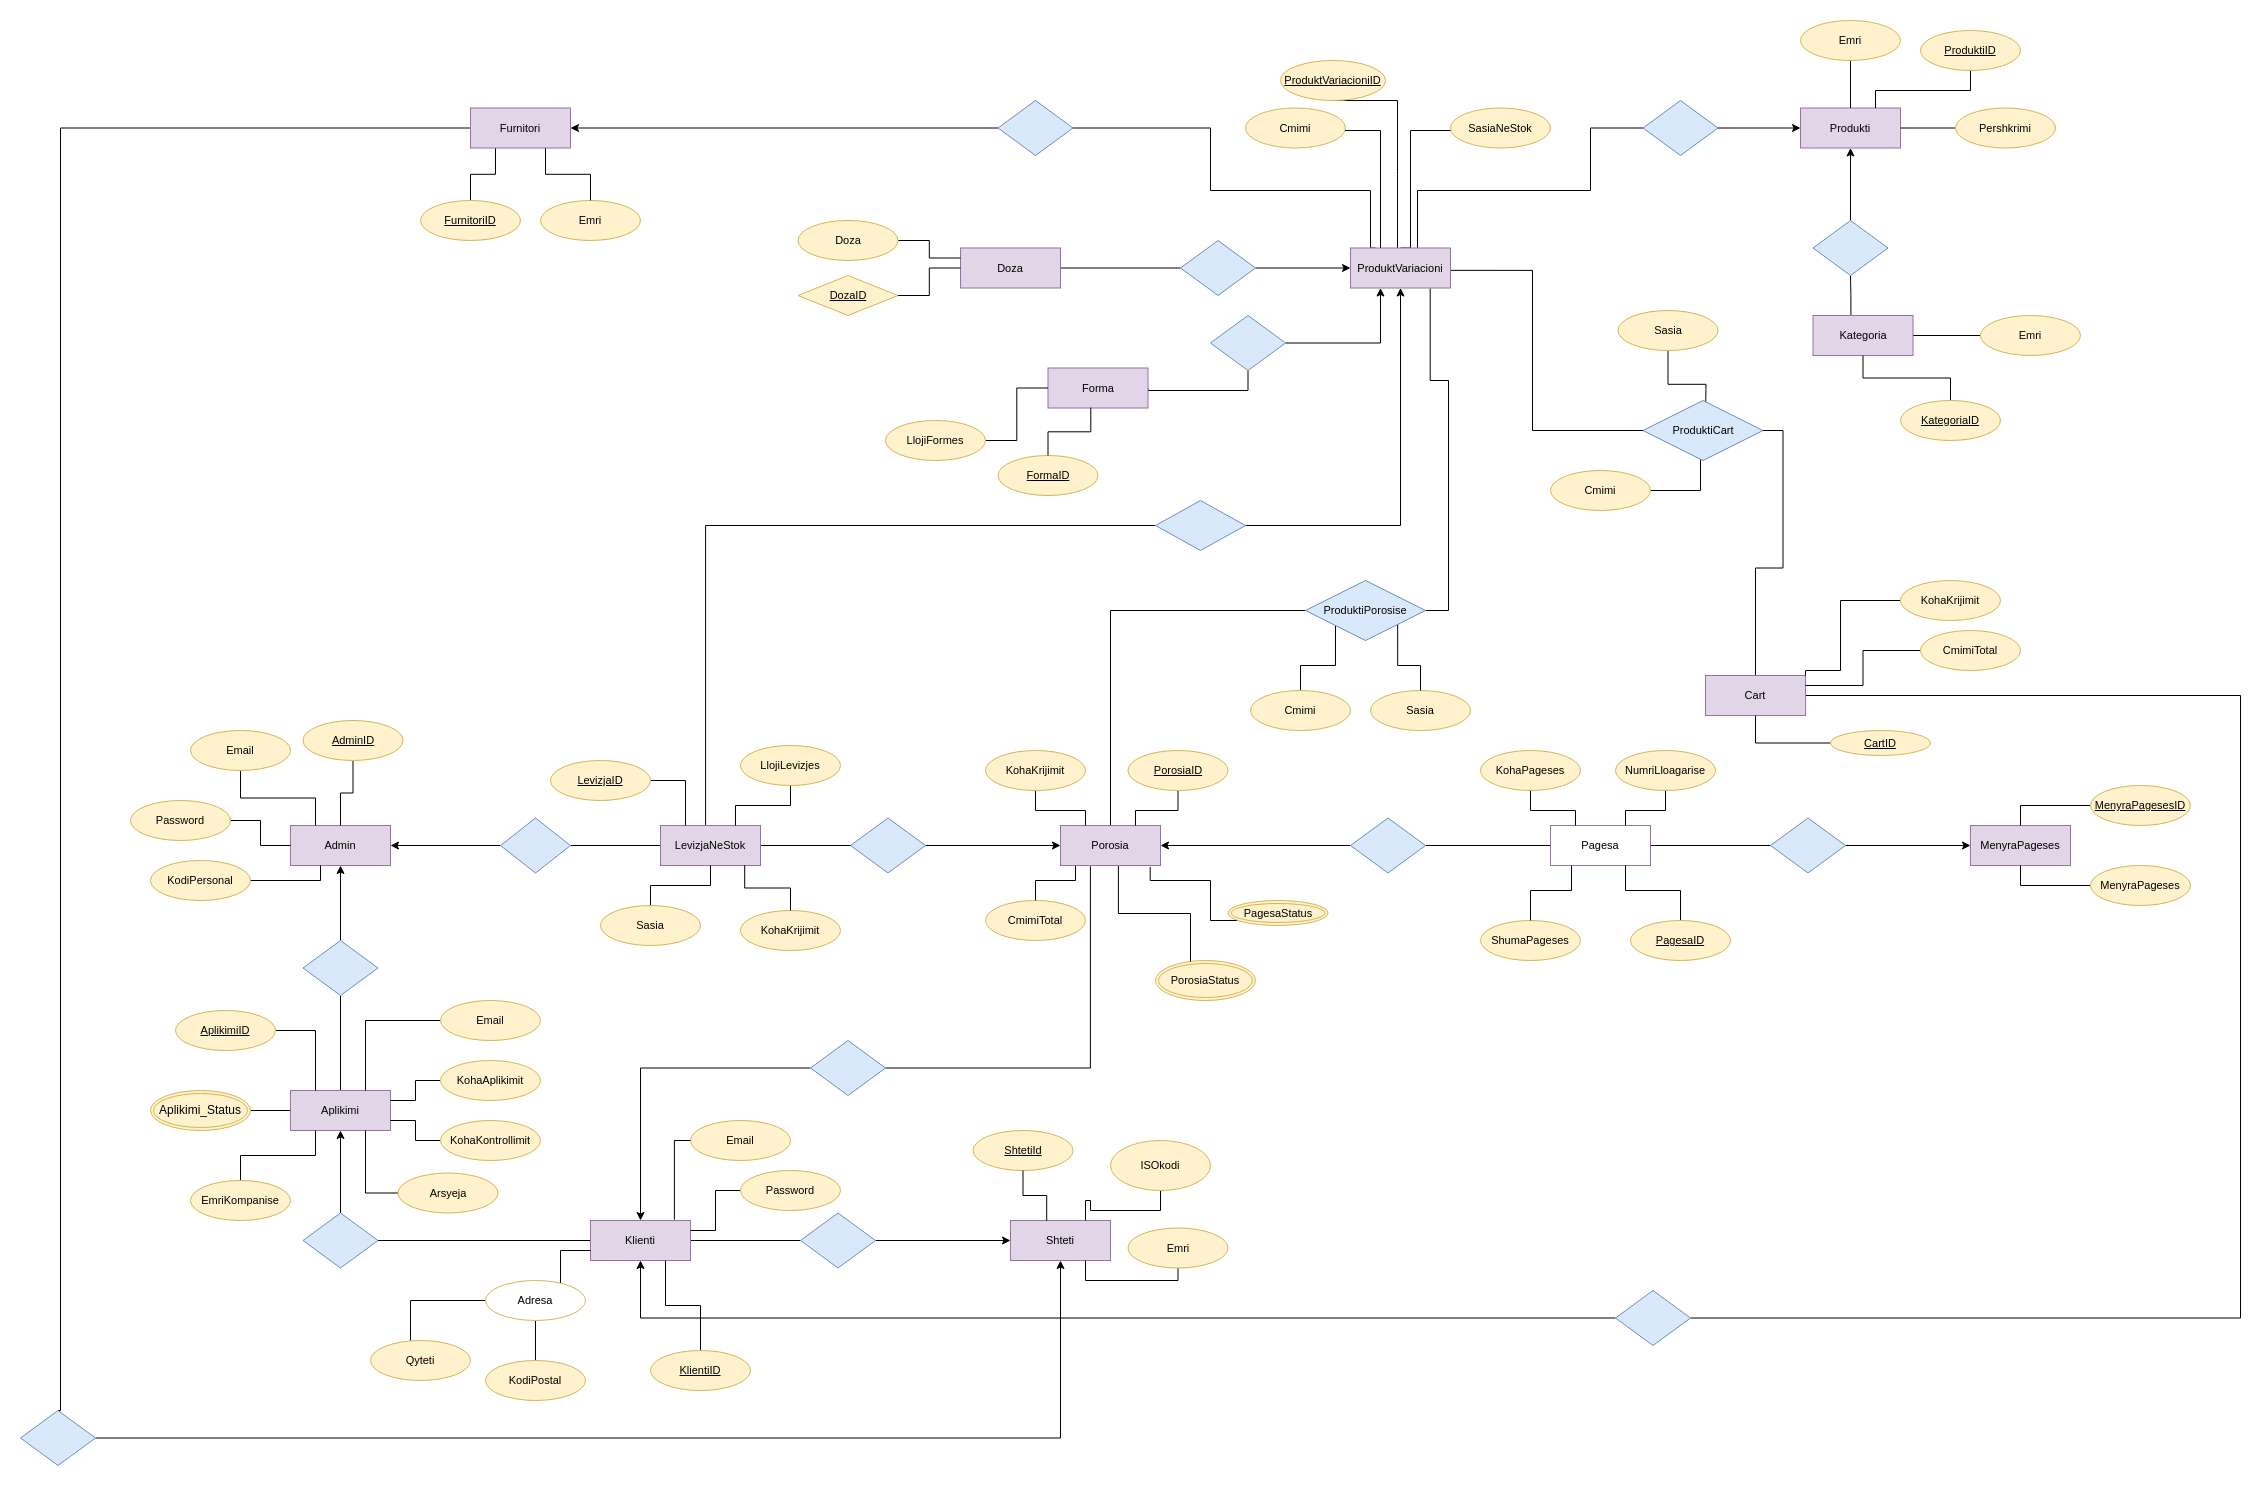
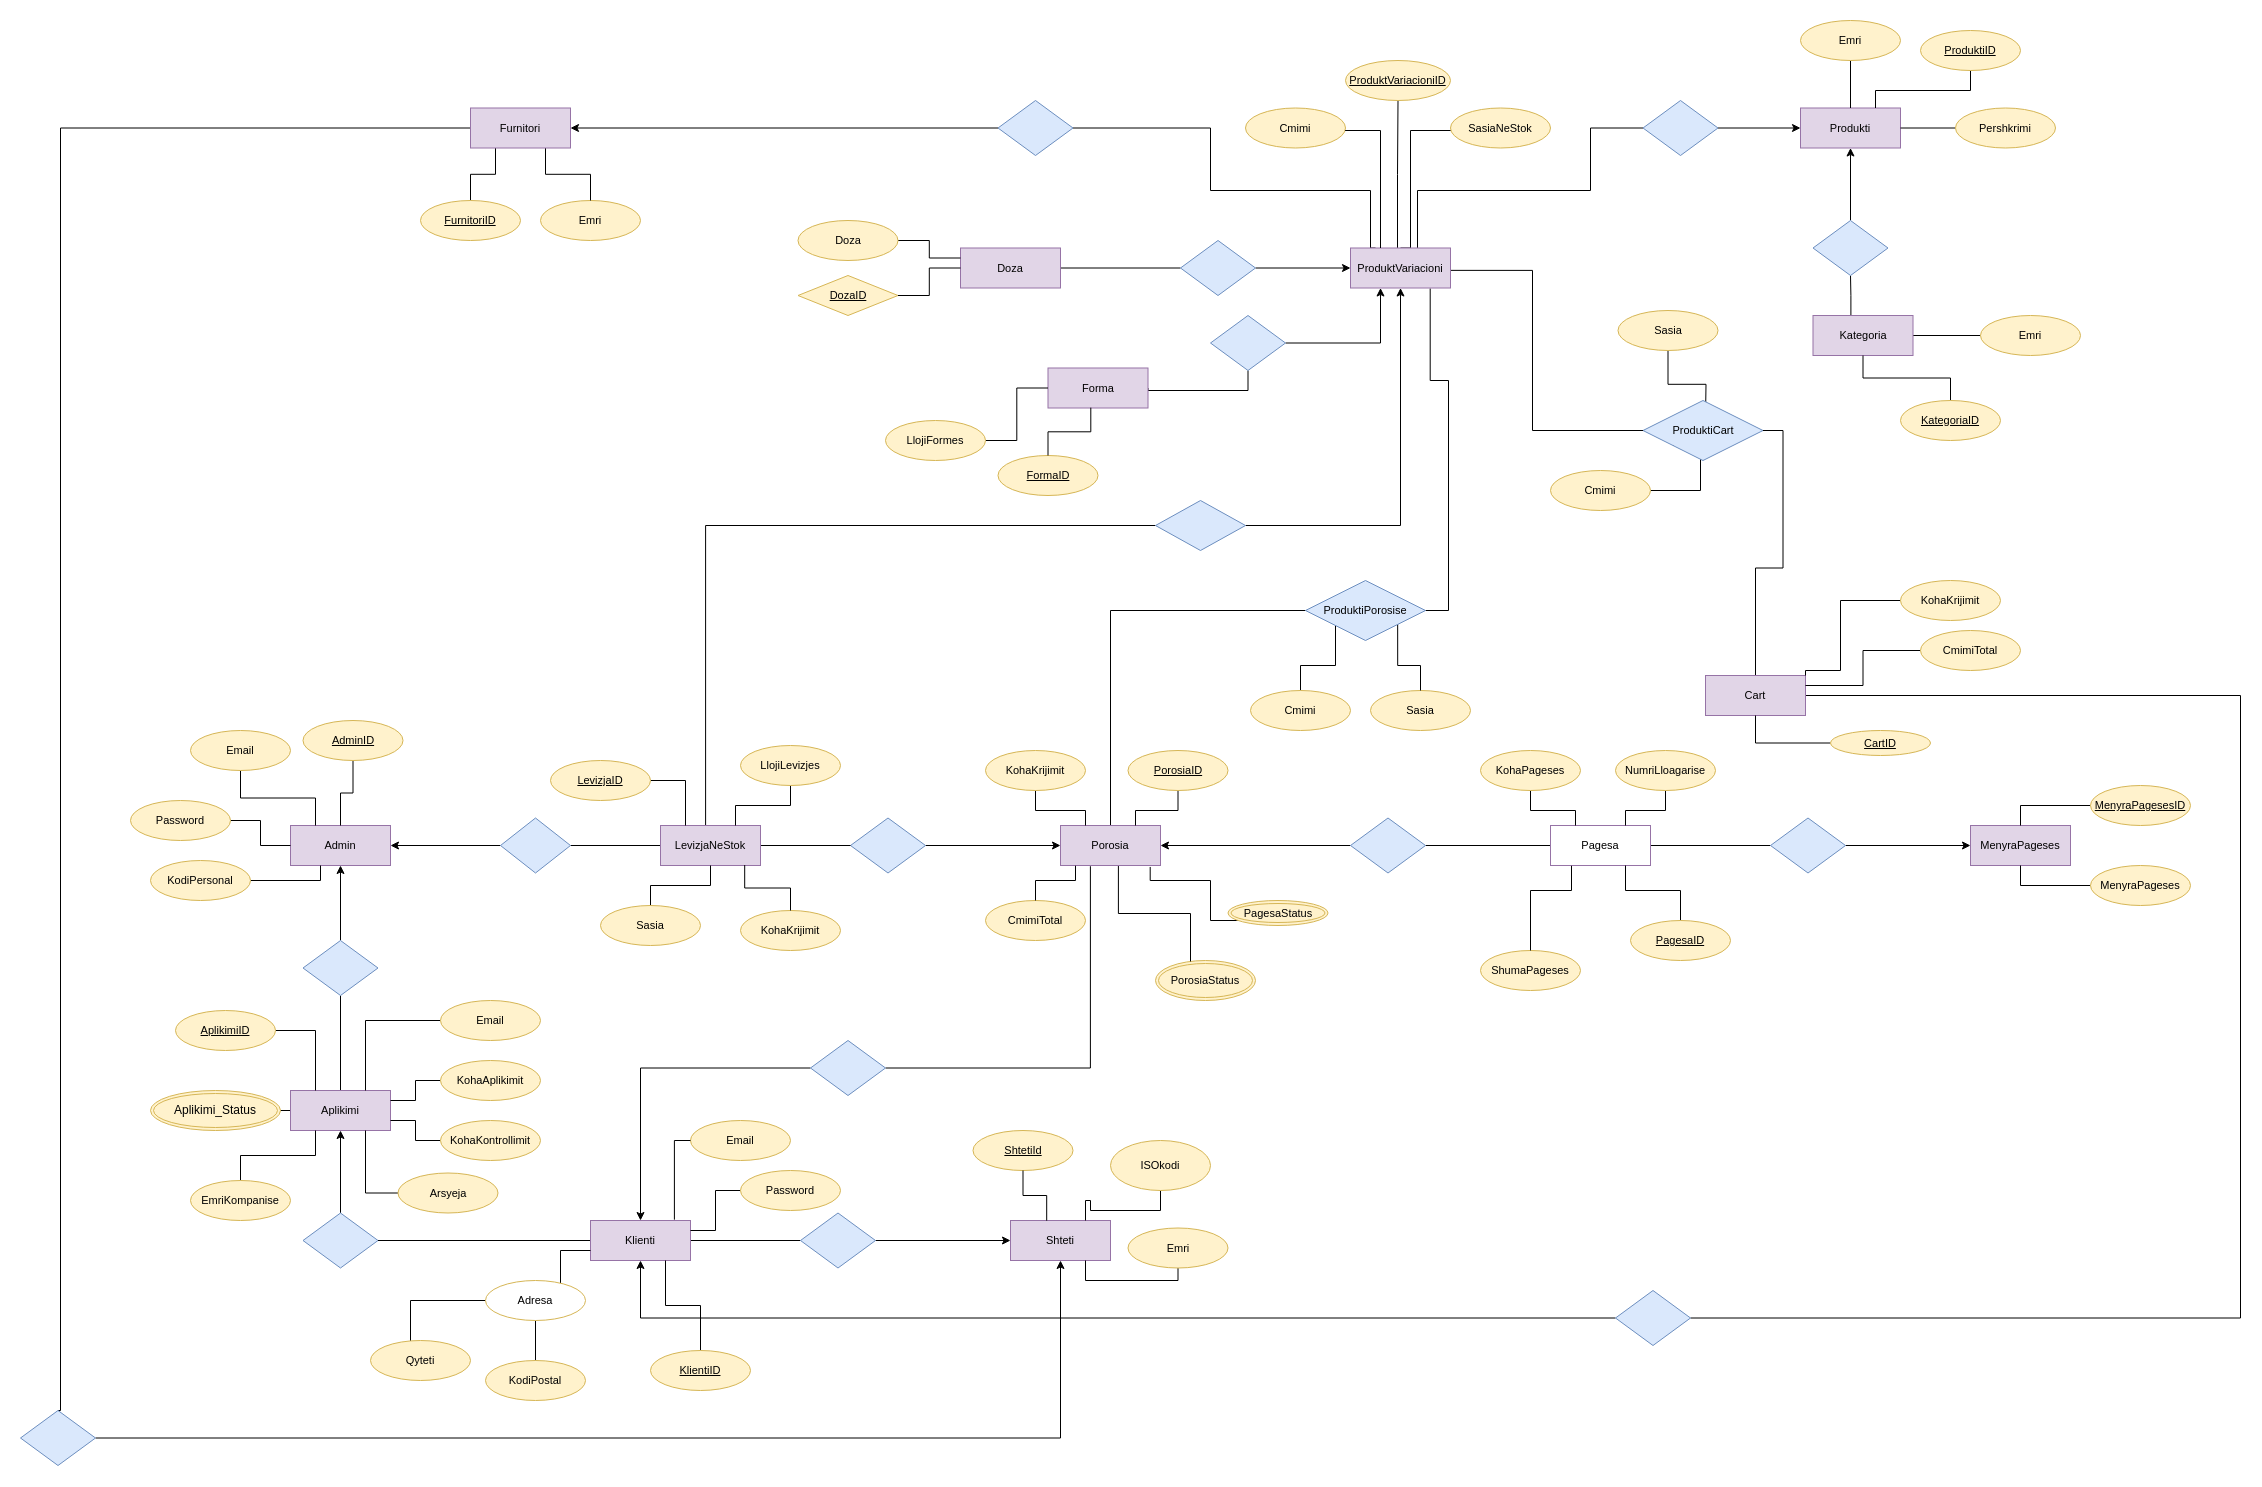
(1333, 81) -> (1398, 81)
(1531, 941) -> (1531, 971)
(201, 1111) -> (216, 1111)
